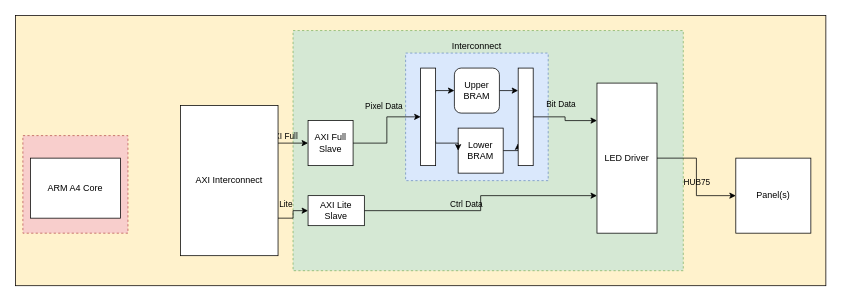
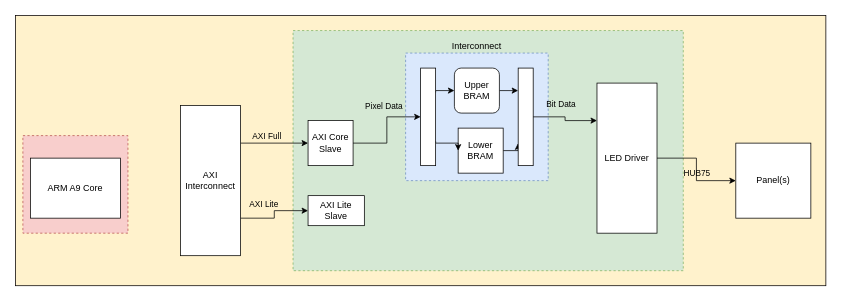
(330, 143) -> (330, 143)
(229, 180) -> (210, 180)
(75, 188) -> (75, 188)
(773, 195) -> (773, 180)
(480, 205) -> none
